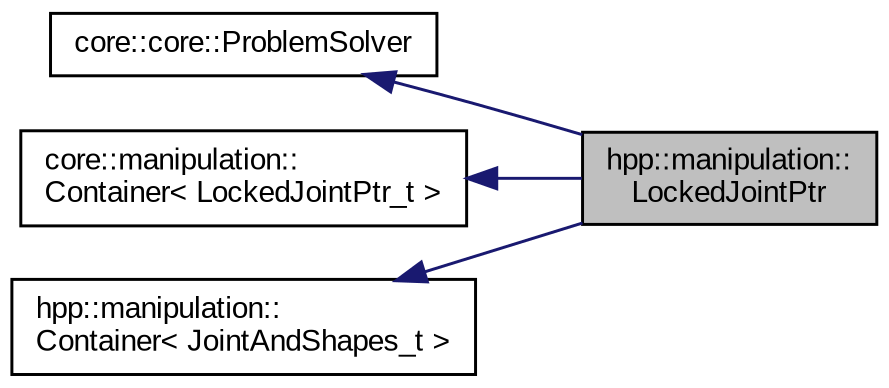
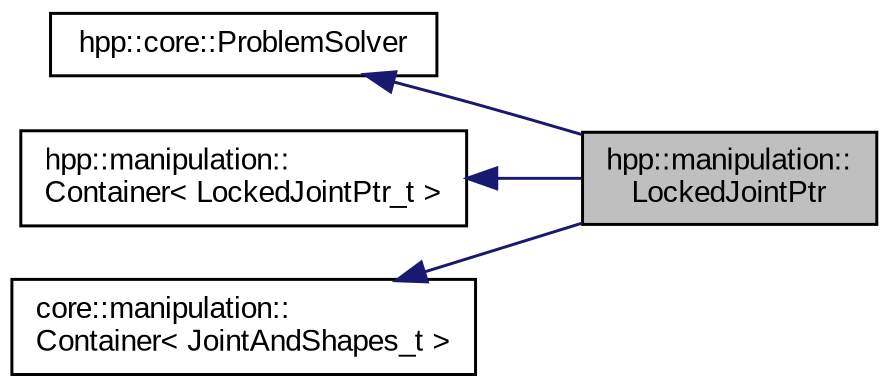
(244, 45) -> (244, 45)
(244, 178) -> (244, 178)
(244, 327) -> (244, 327)
